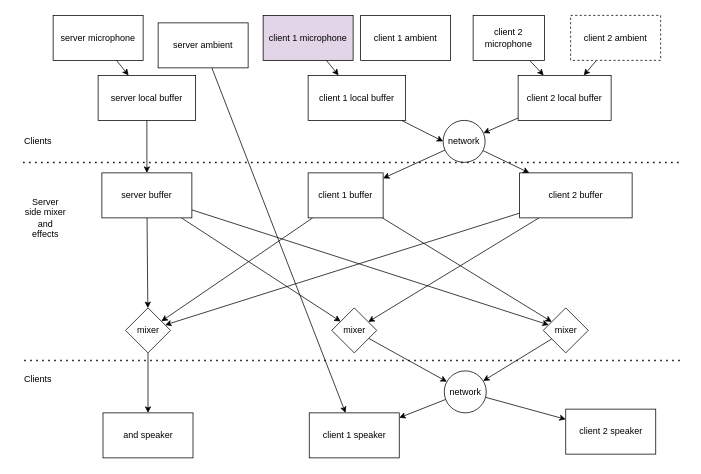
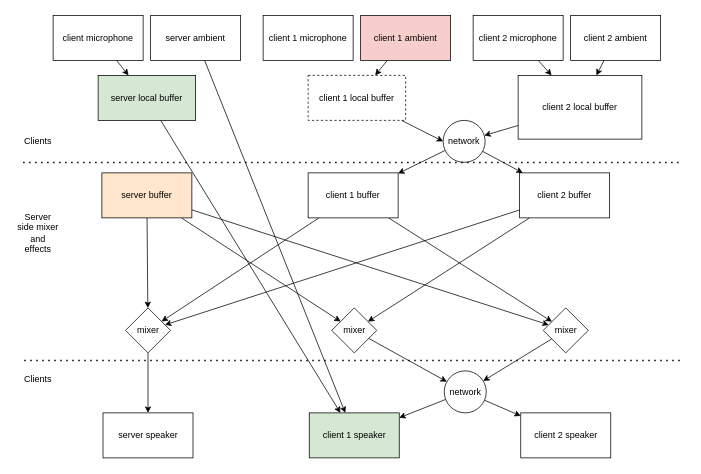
(98, 38) -> (98, 38)
(308, 38) -> (308, 38)
(405, 38) -> (405, 38)
(509, 38) -> (518, 38)
(615, 38) -> (615, 38)
(203, 45) -> (195, 38)
(331, 66) -> none
none -> (383, 66)
(147, 98) -> (147, 98)
(357, 98) -> (357, 98)
(564, 98) -> (580, 107)
(147, 166) -> (293, 336)
(147, 195) -> (147, 195)
(345, 195) -> (353, 195)
(576, 195) -> (564, 195)
(45, 218) -> (38, 233)
(611, 432) -> (566, 435)
(148, 435) -> (148, 435)
(354, 435) -> (354, 435)
